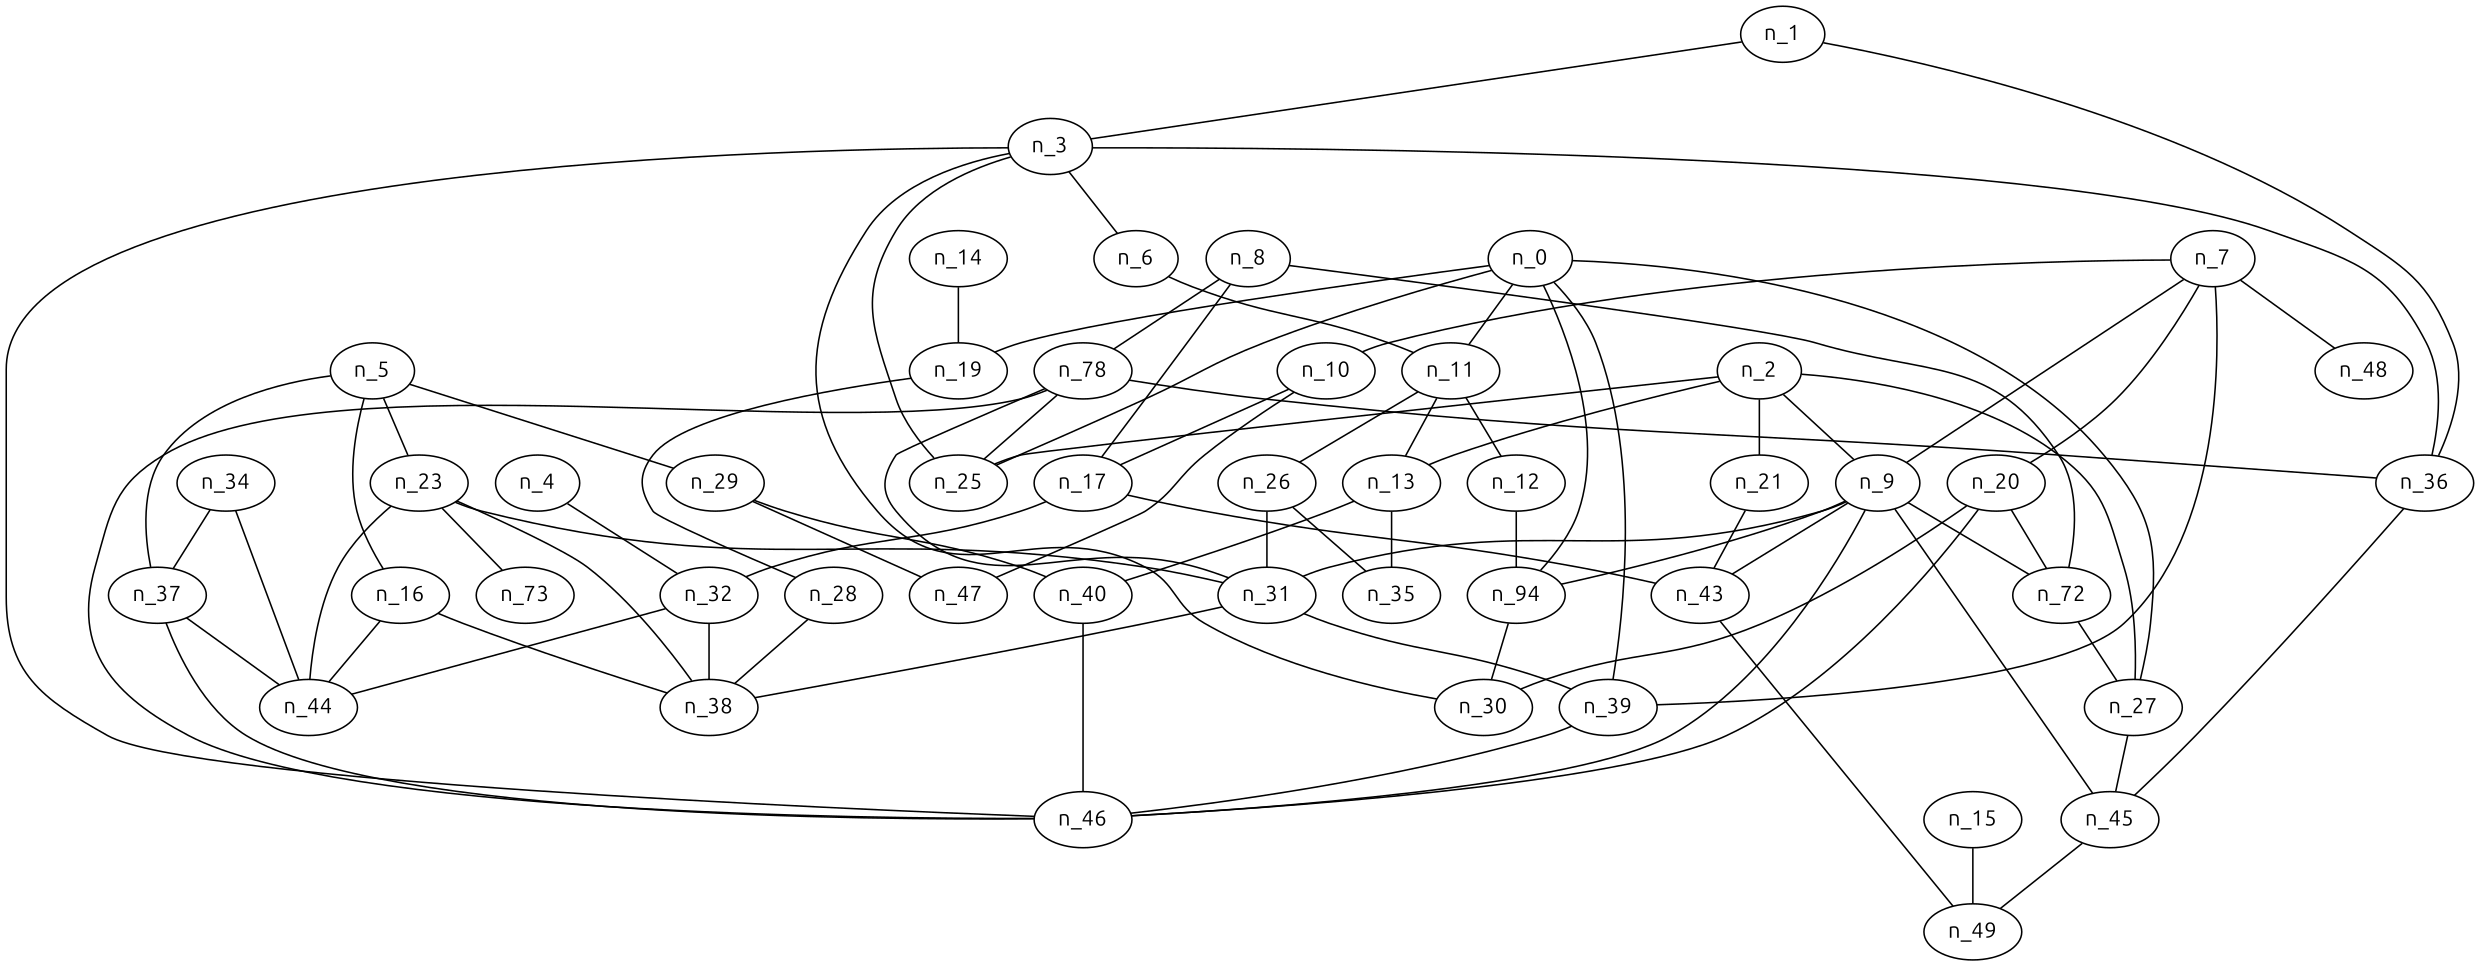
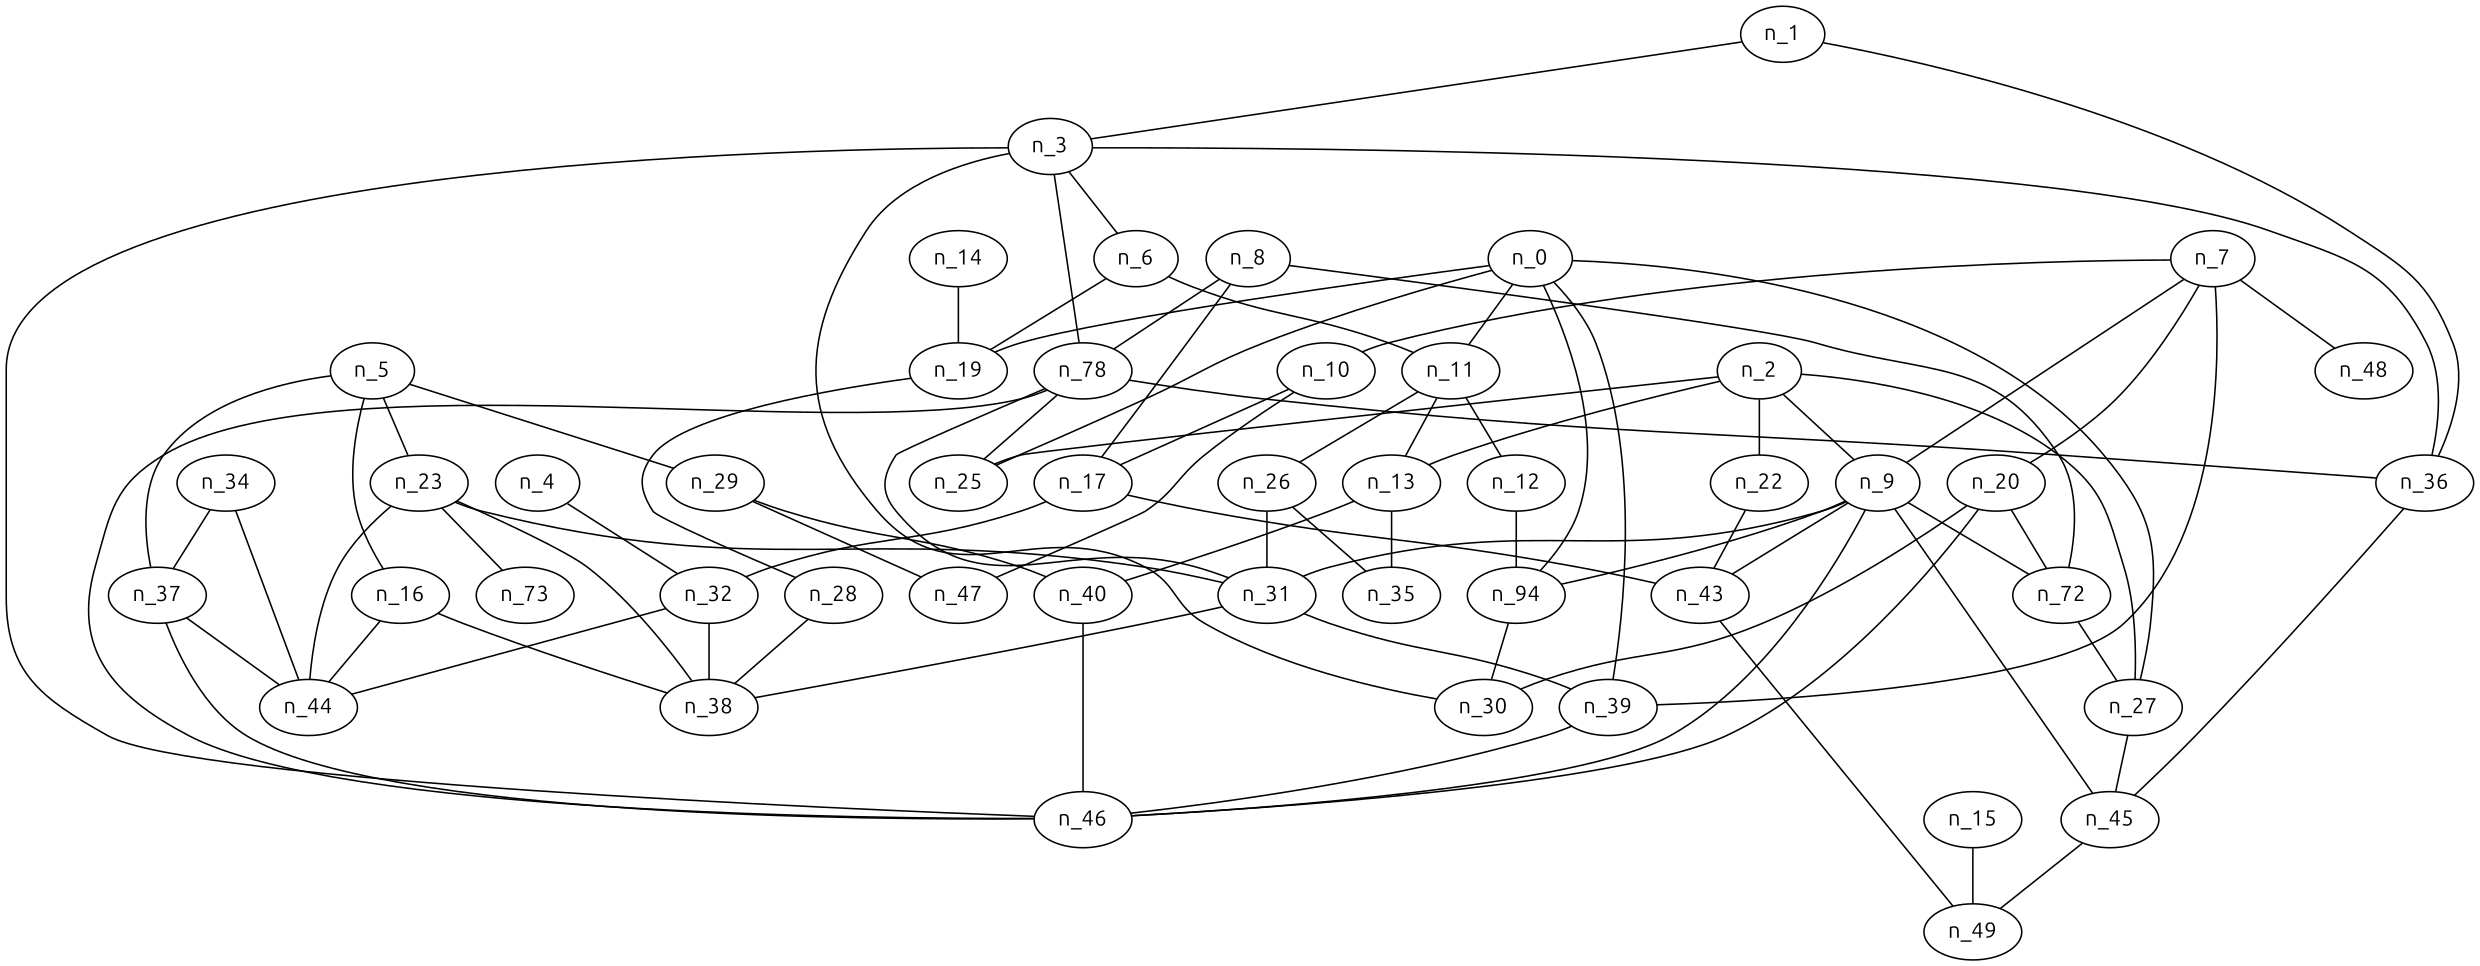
(875, 280) -> (1067, 259)
none -> (1048, 314)
(1759, 483) -> (1759, 483)
